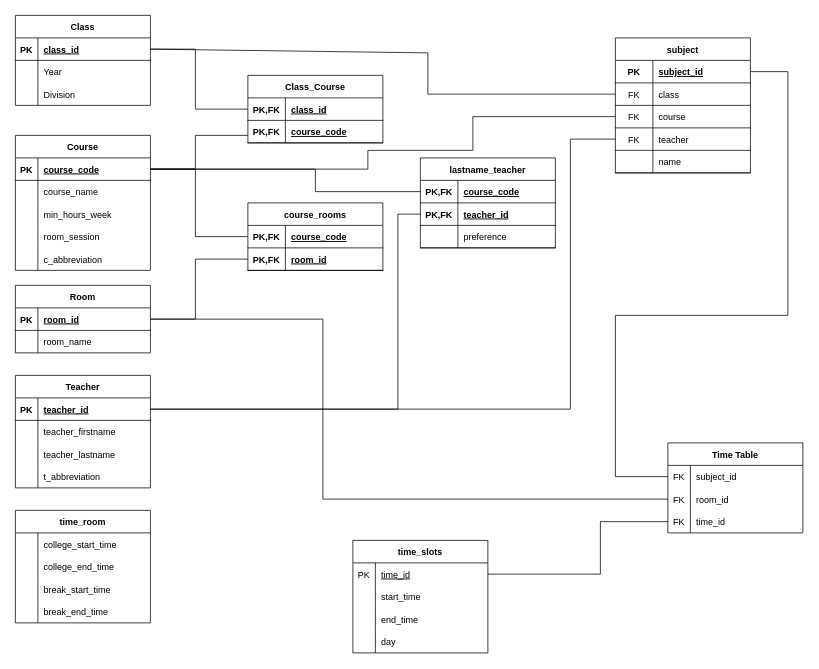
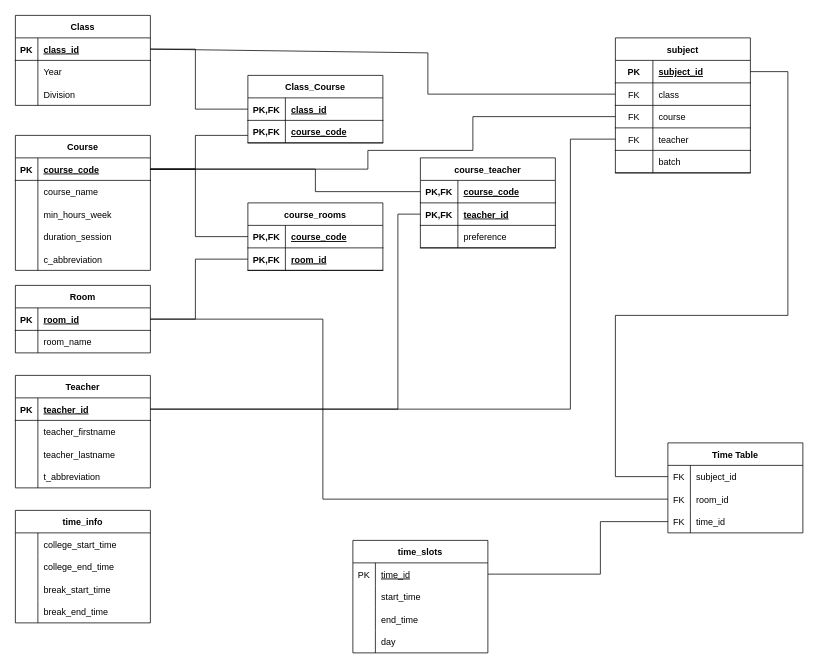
(669, 162) -> (671, 162)
(488, 170) -> (488, 170)
(73, 237) -> (81, 237)
(83, 522) -> (83, 522)
